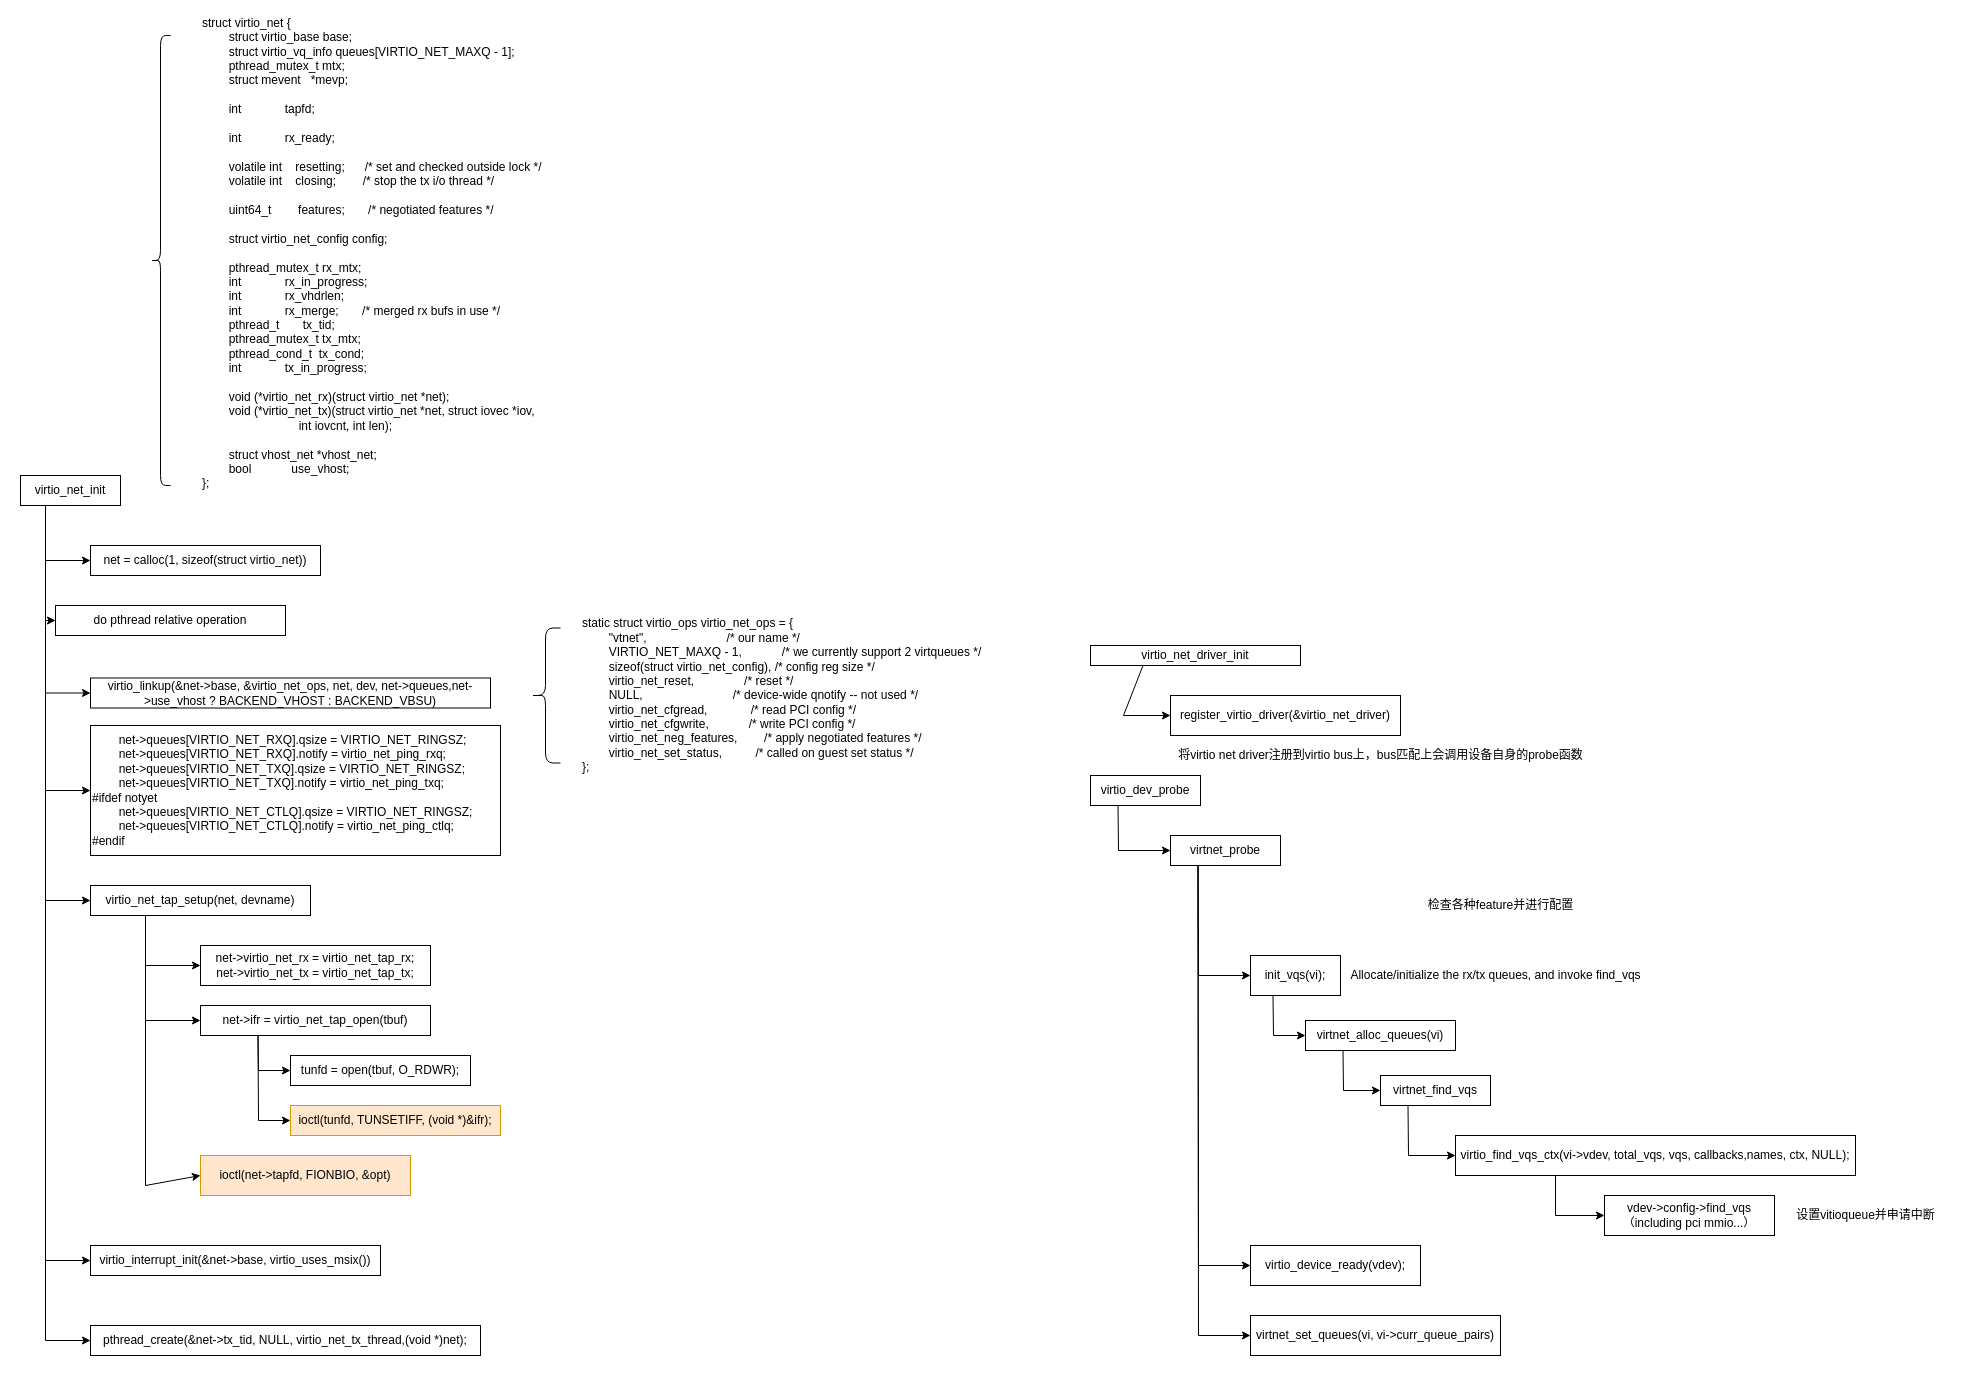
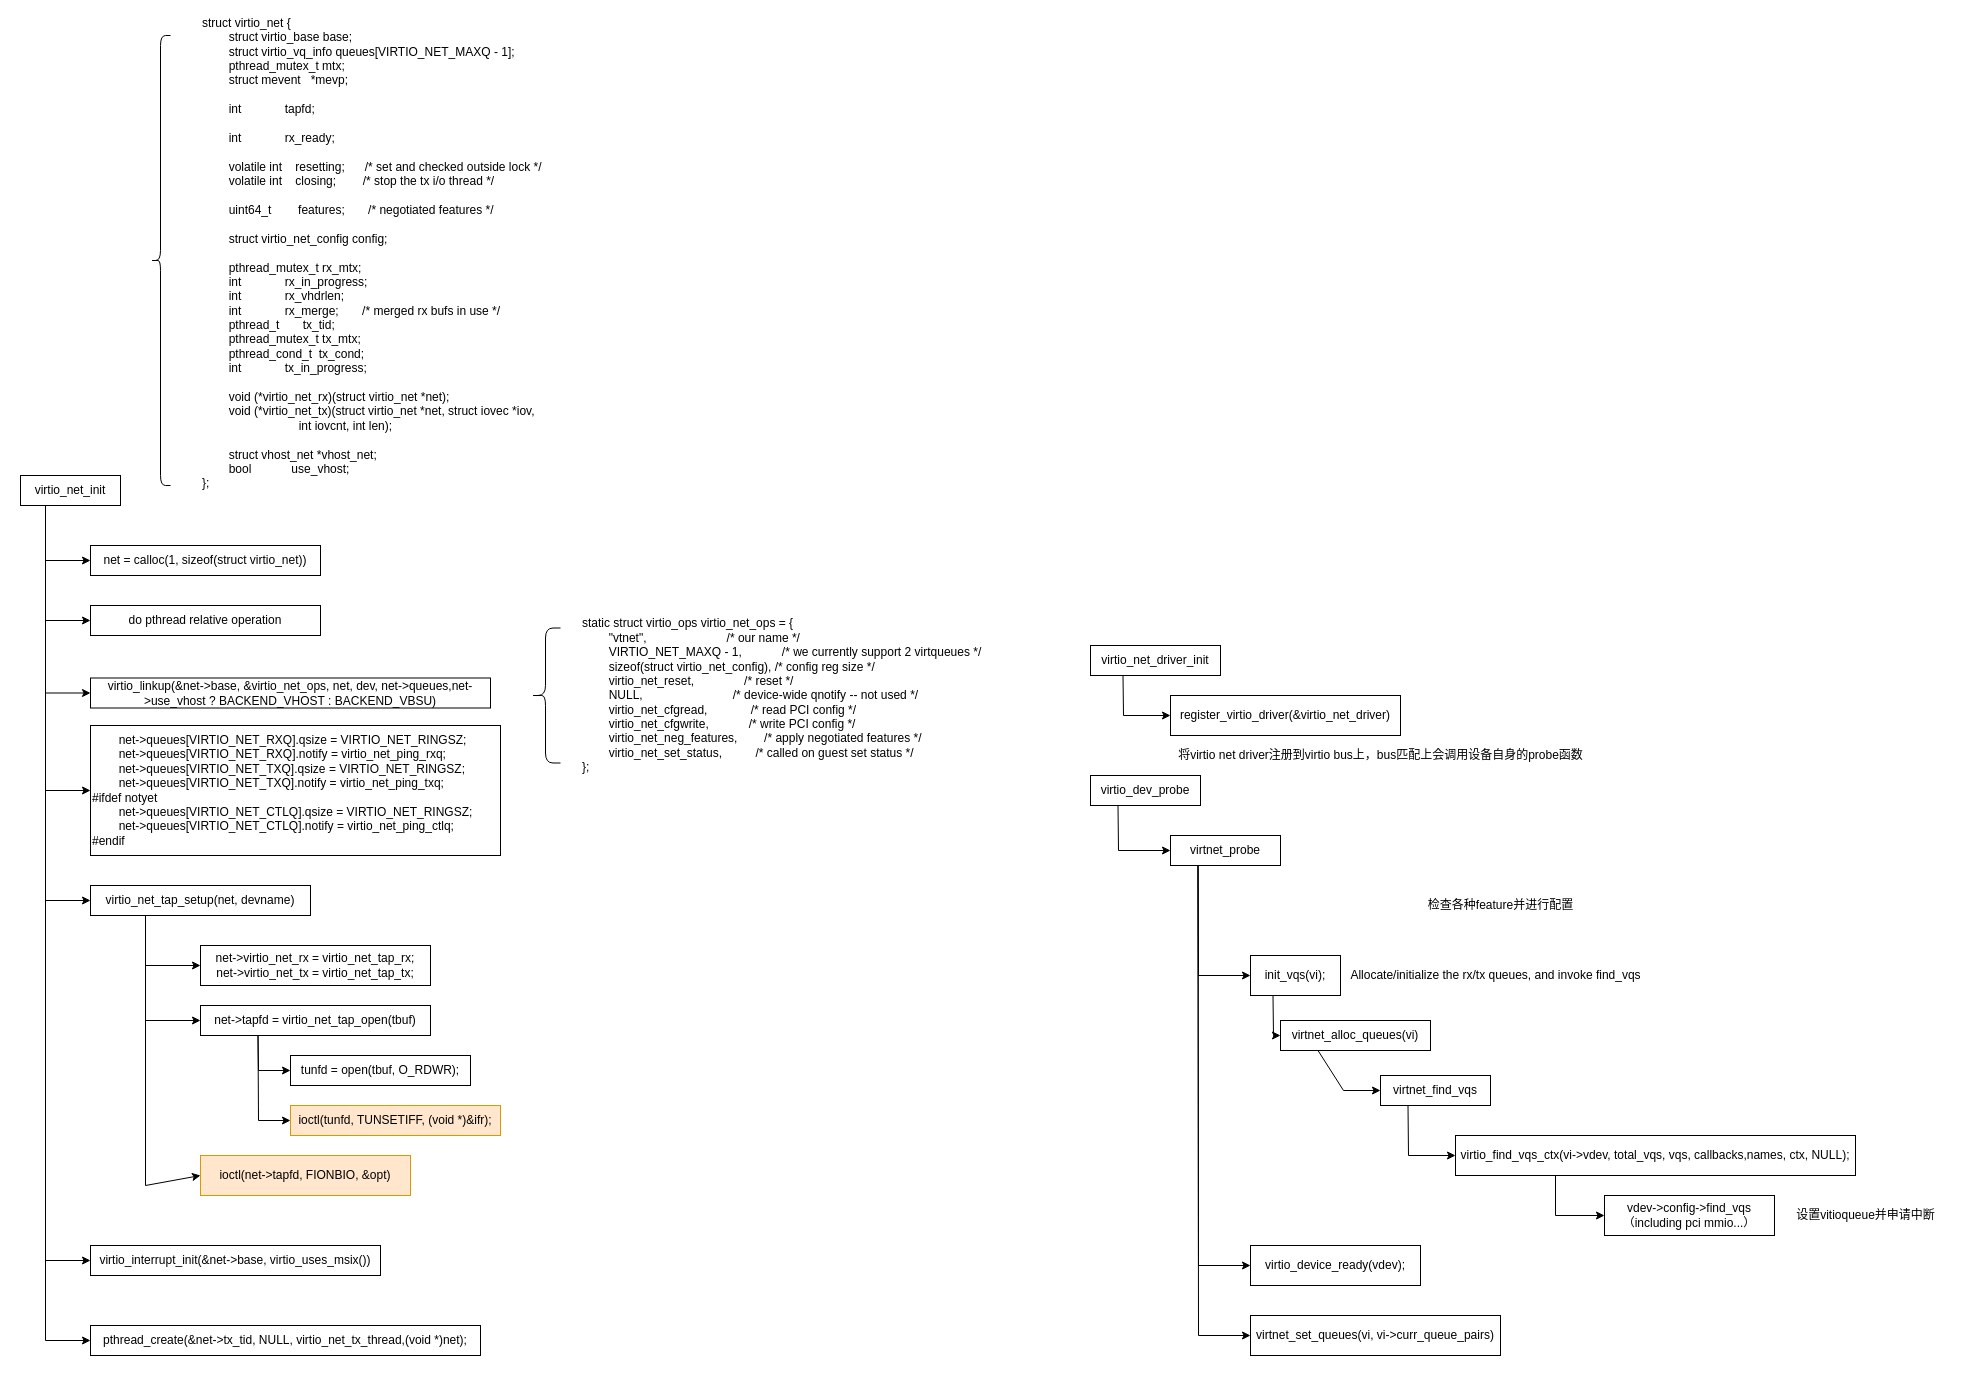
(171, 621) -> (206, 621)
(1196, 656) -> (1156, 661)
(316, 1021) -> (316, 1021)
(1381, 1036) -> (1356, 1036)
